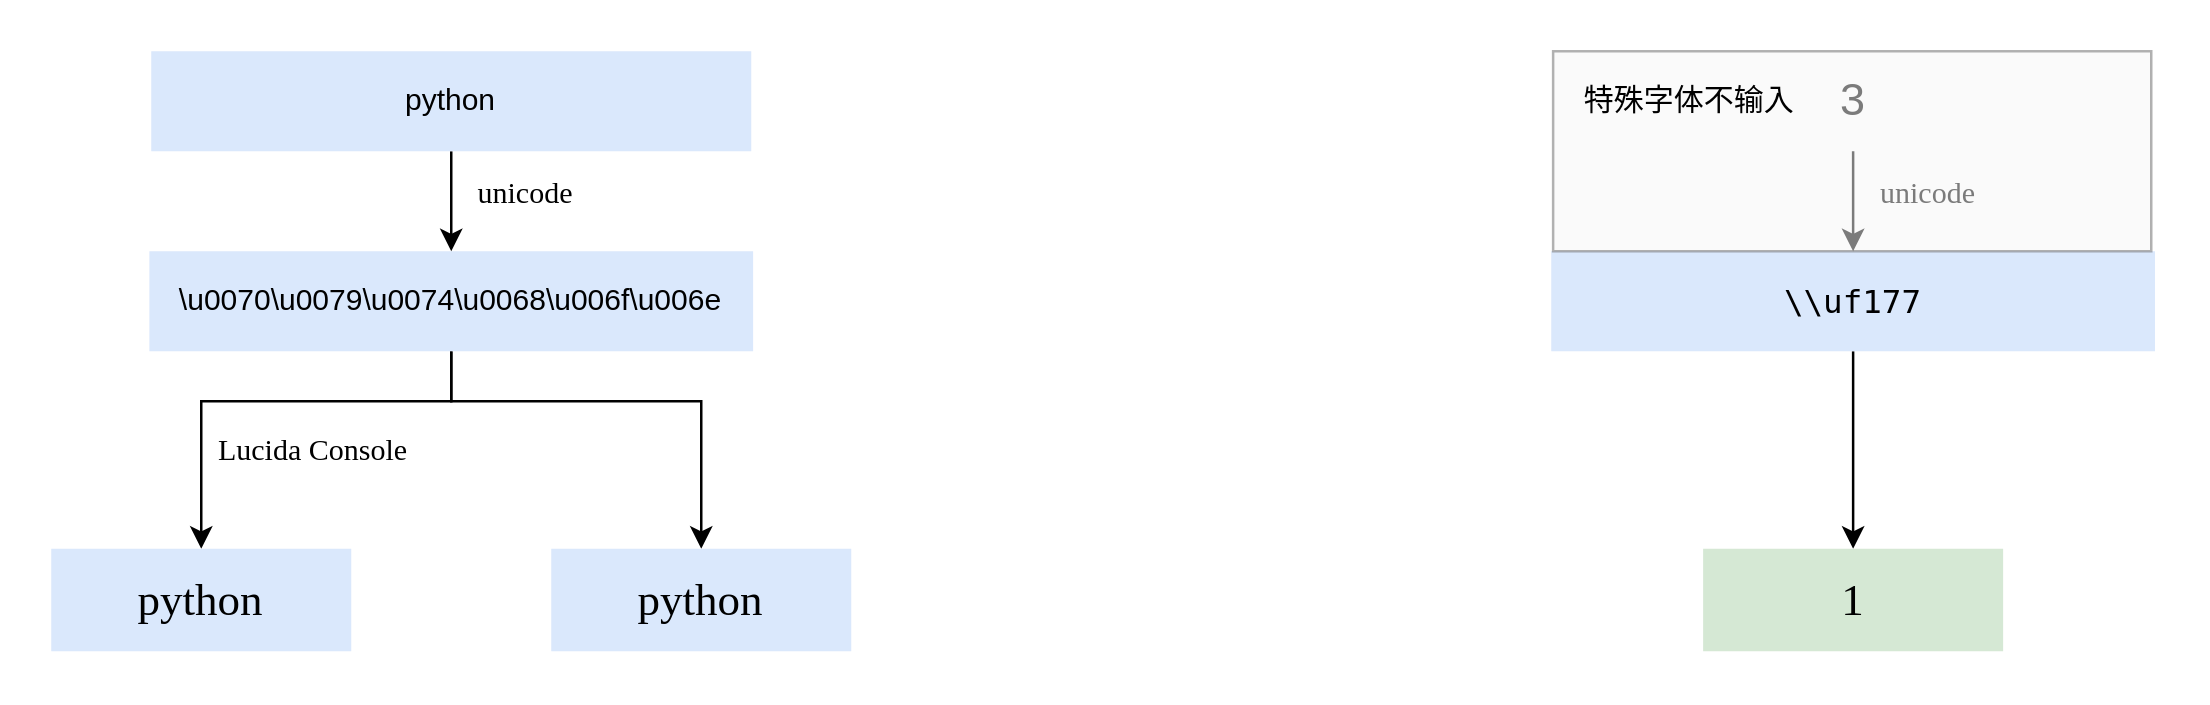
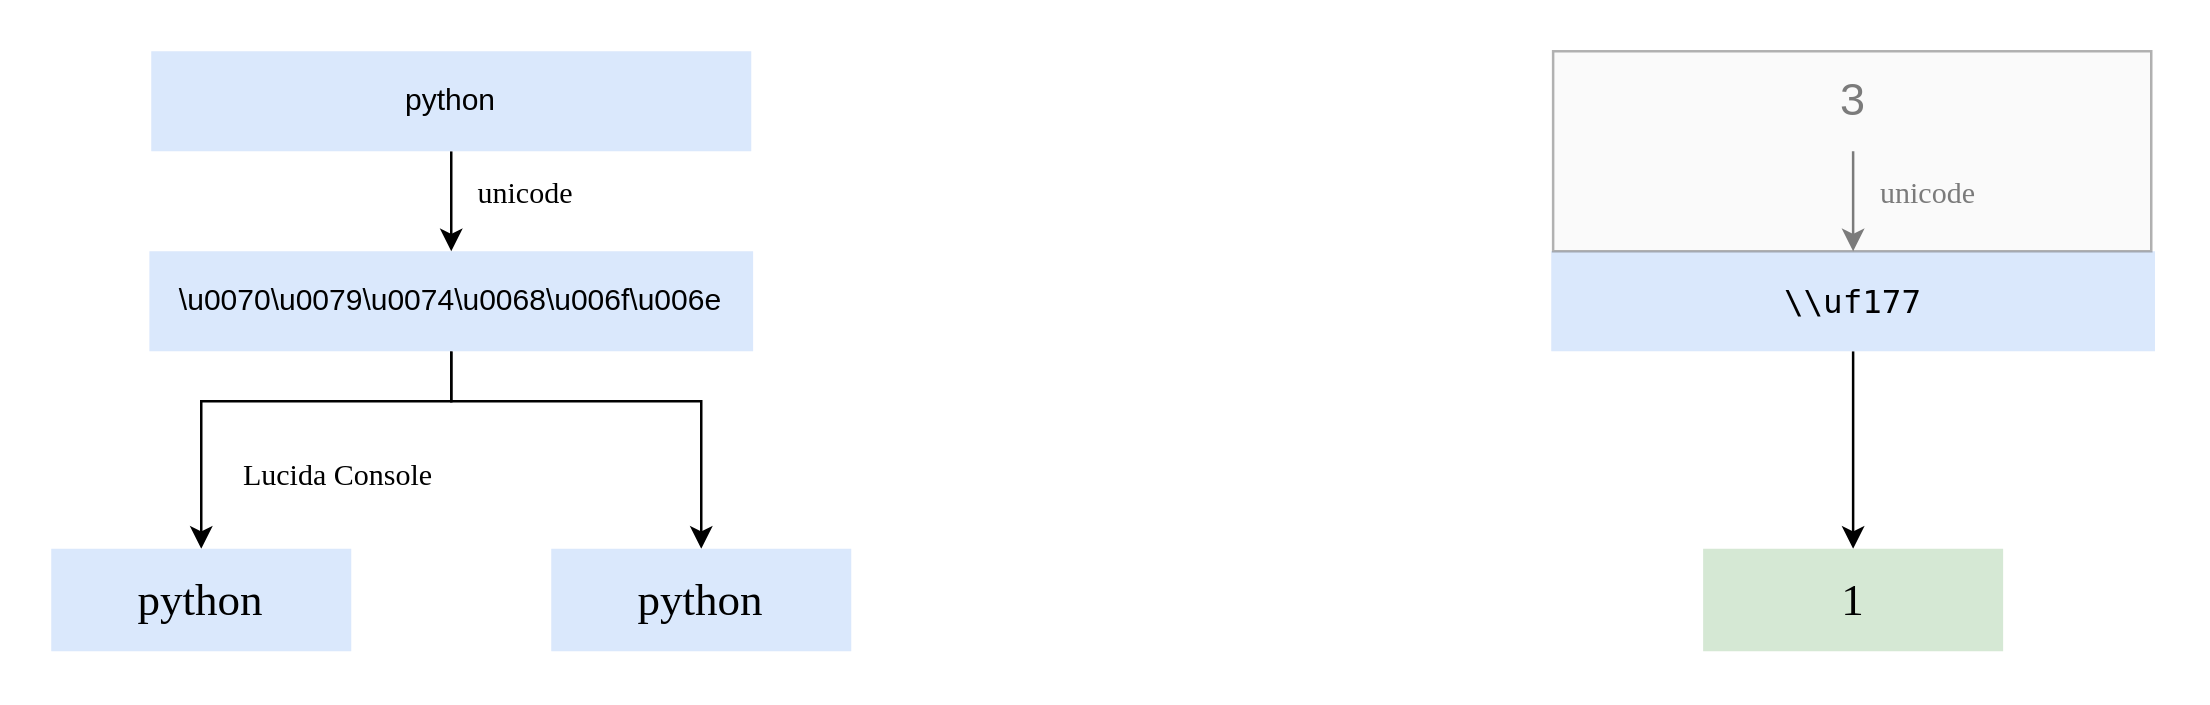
(1690, 101) -> none
(314, 451) -> (339, 476)
